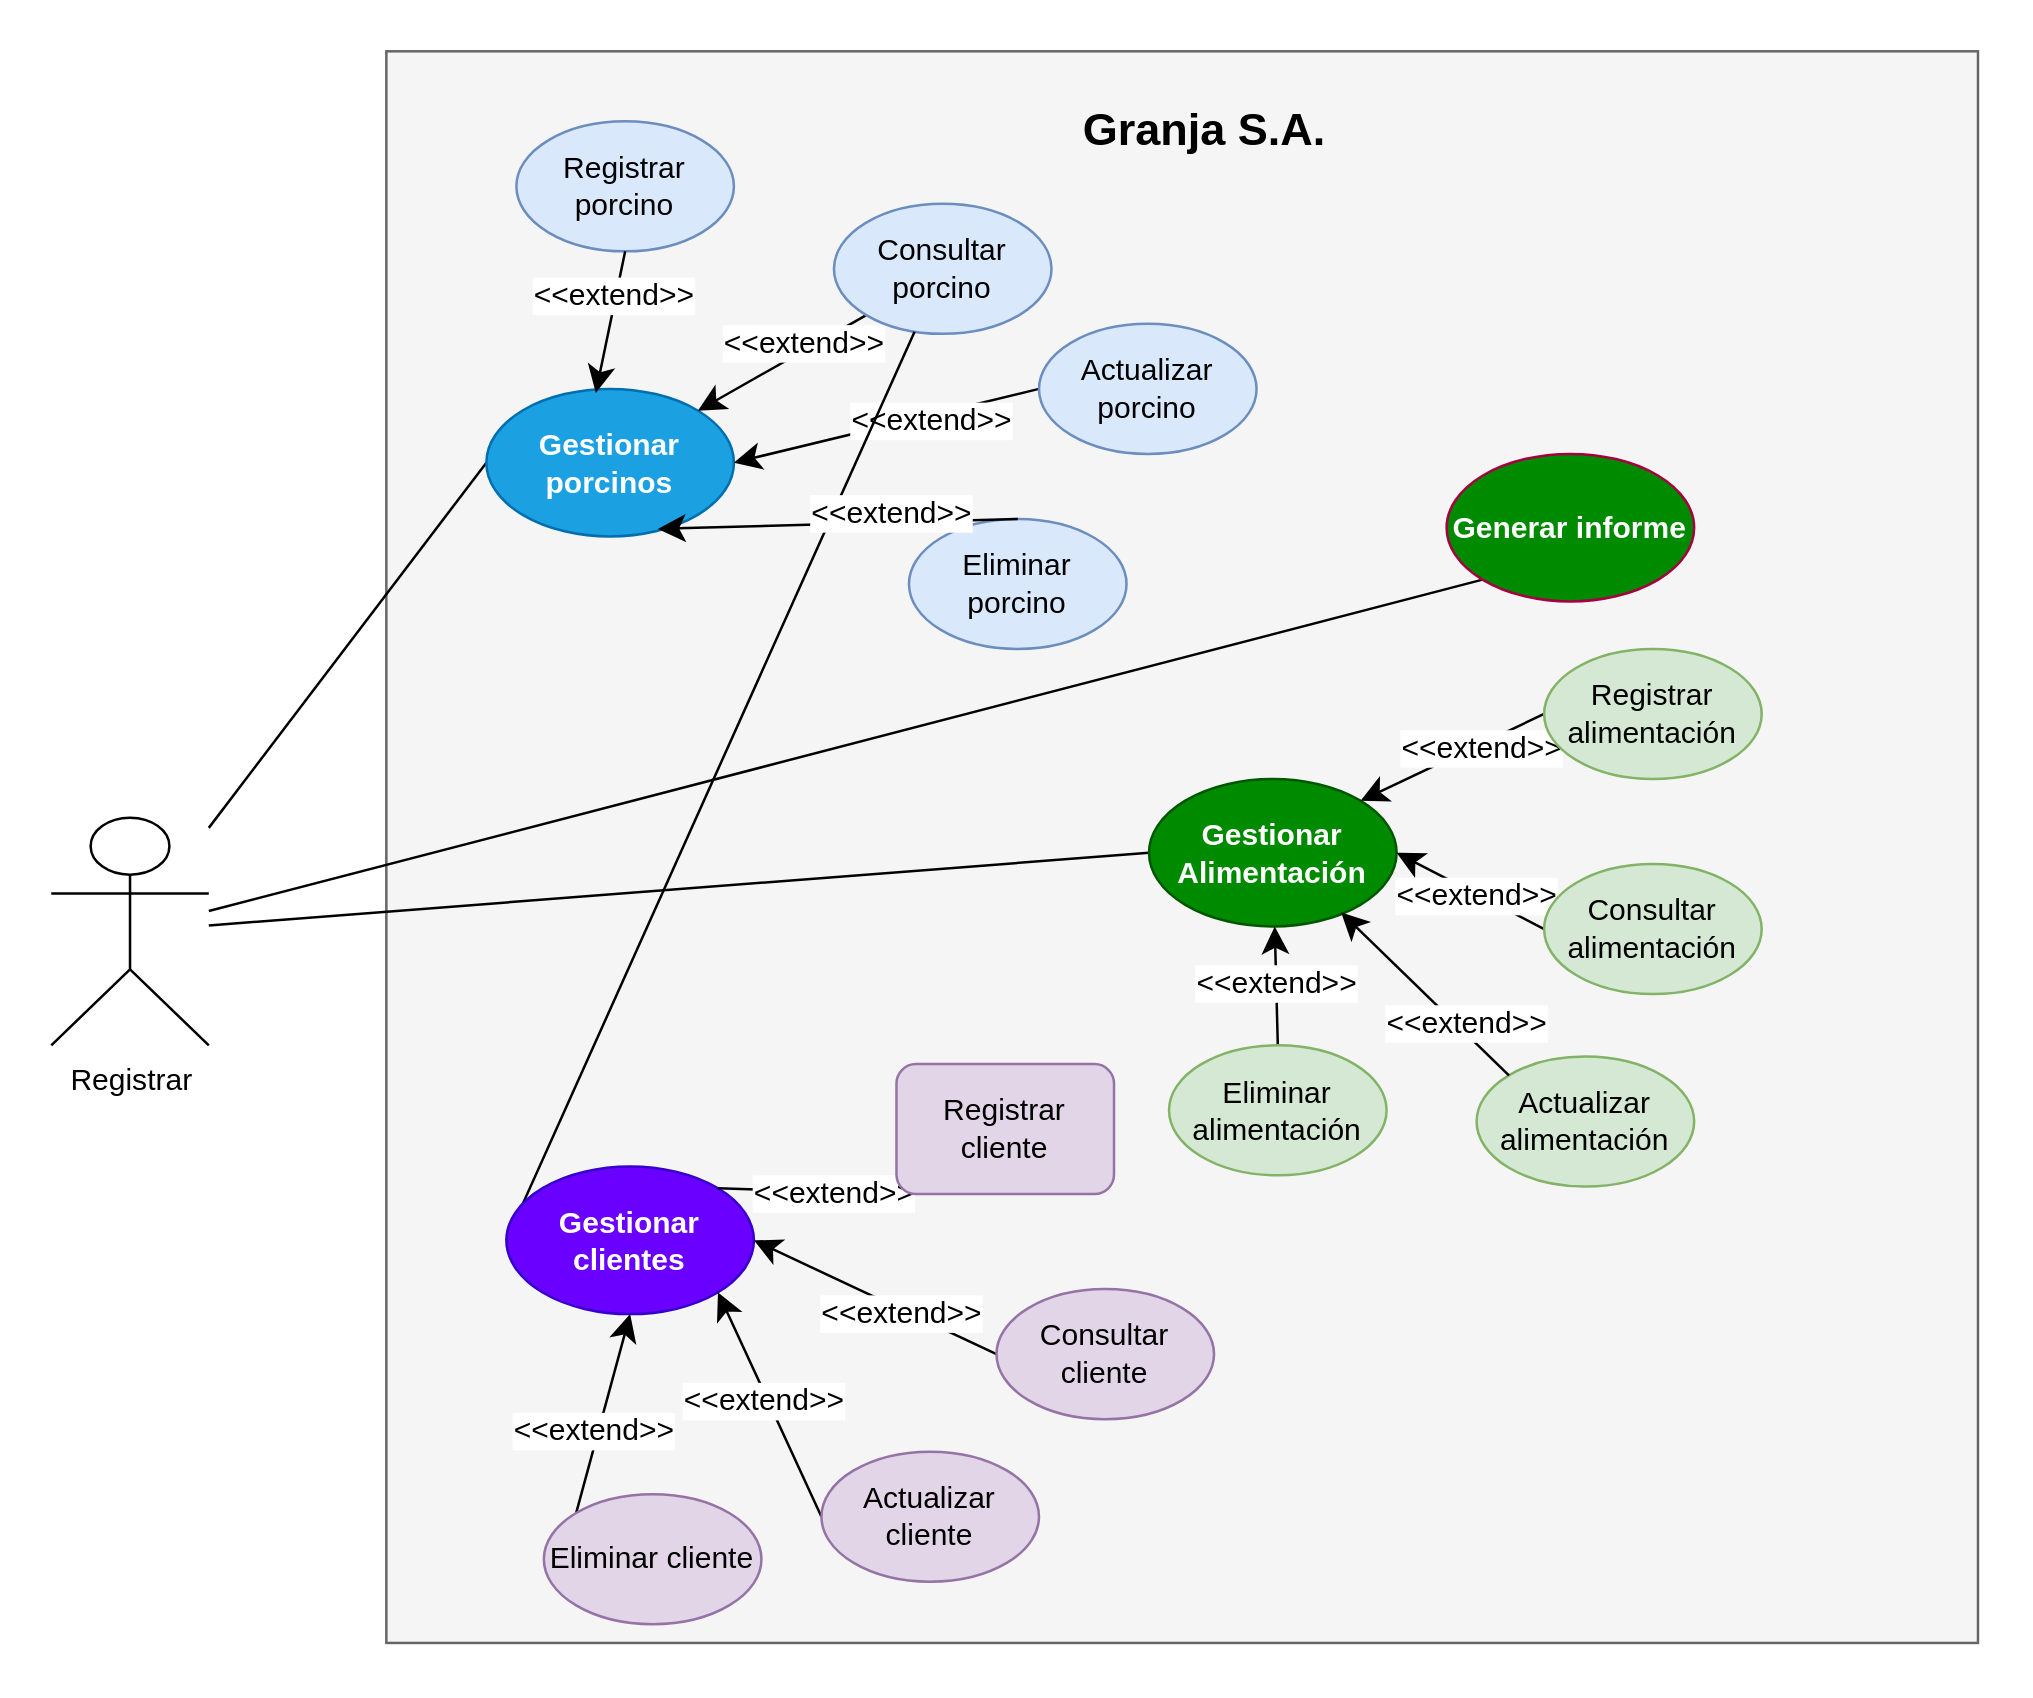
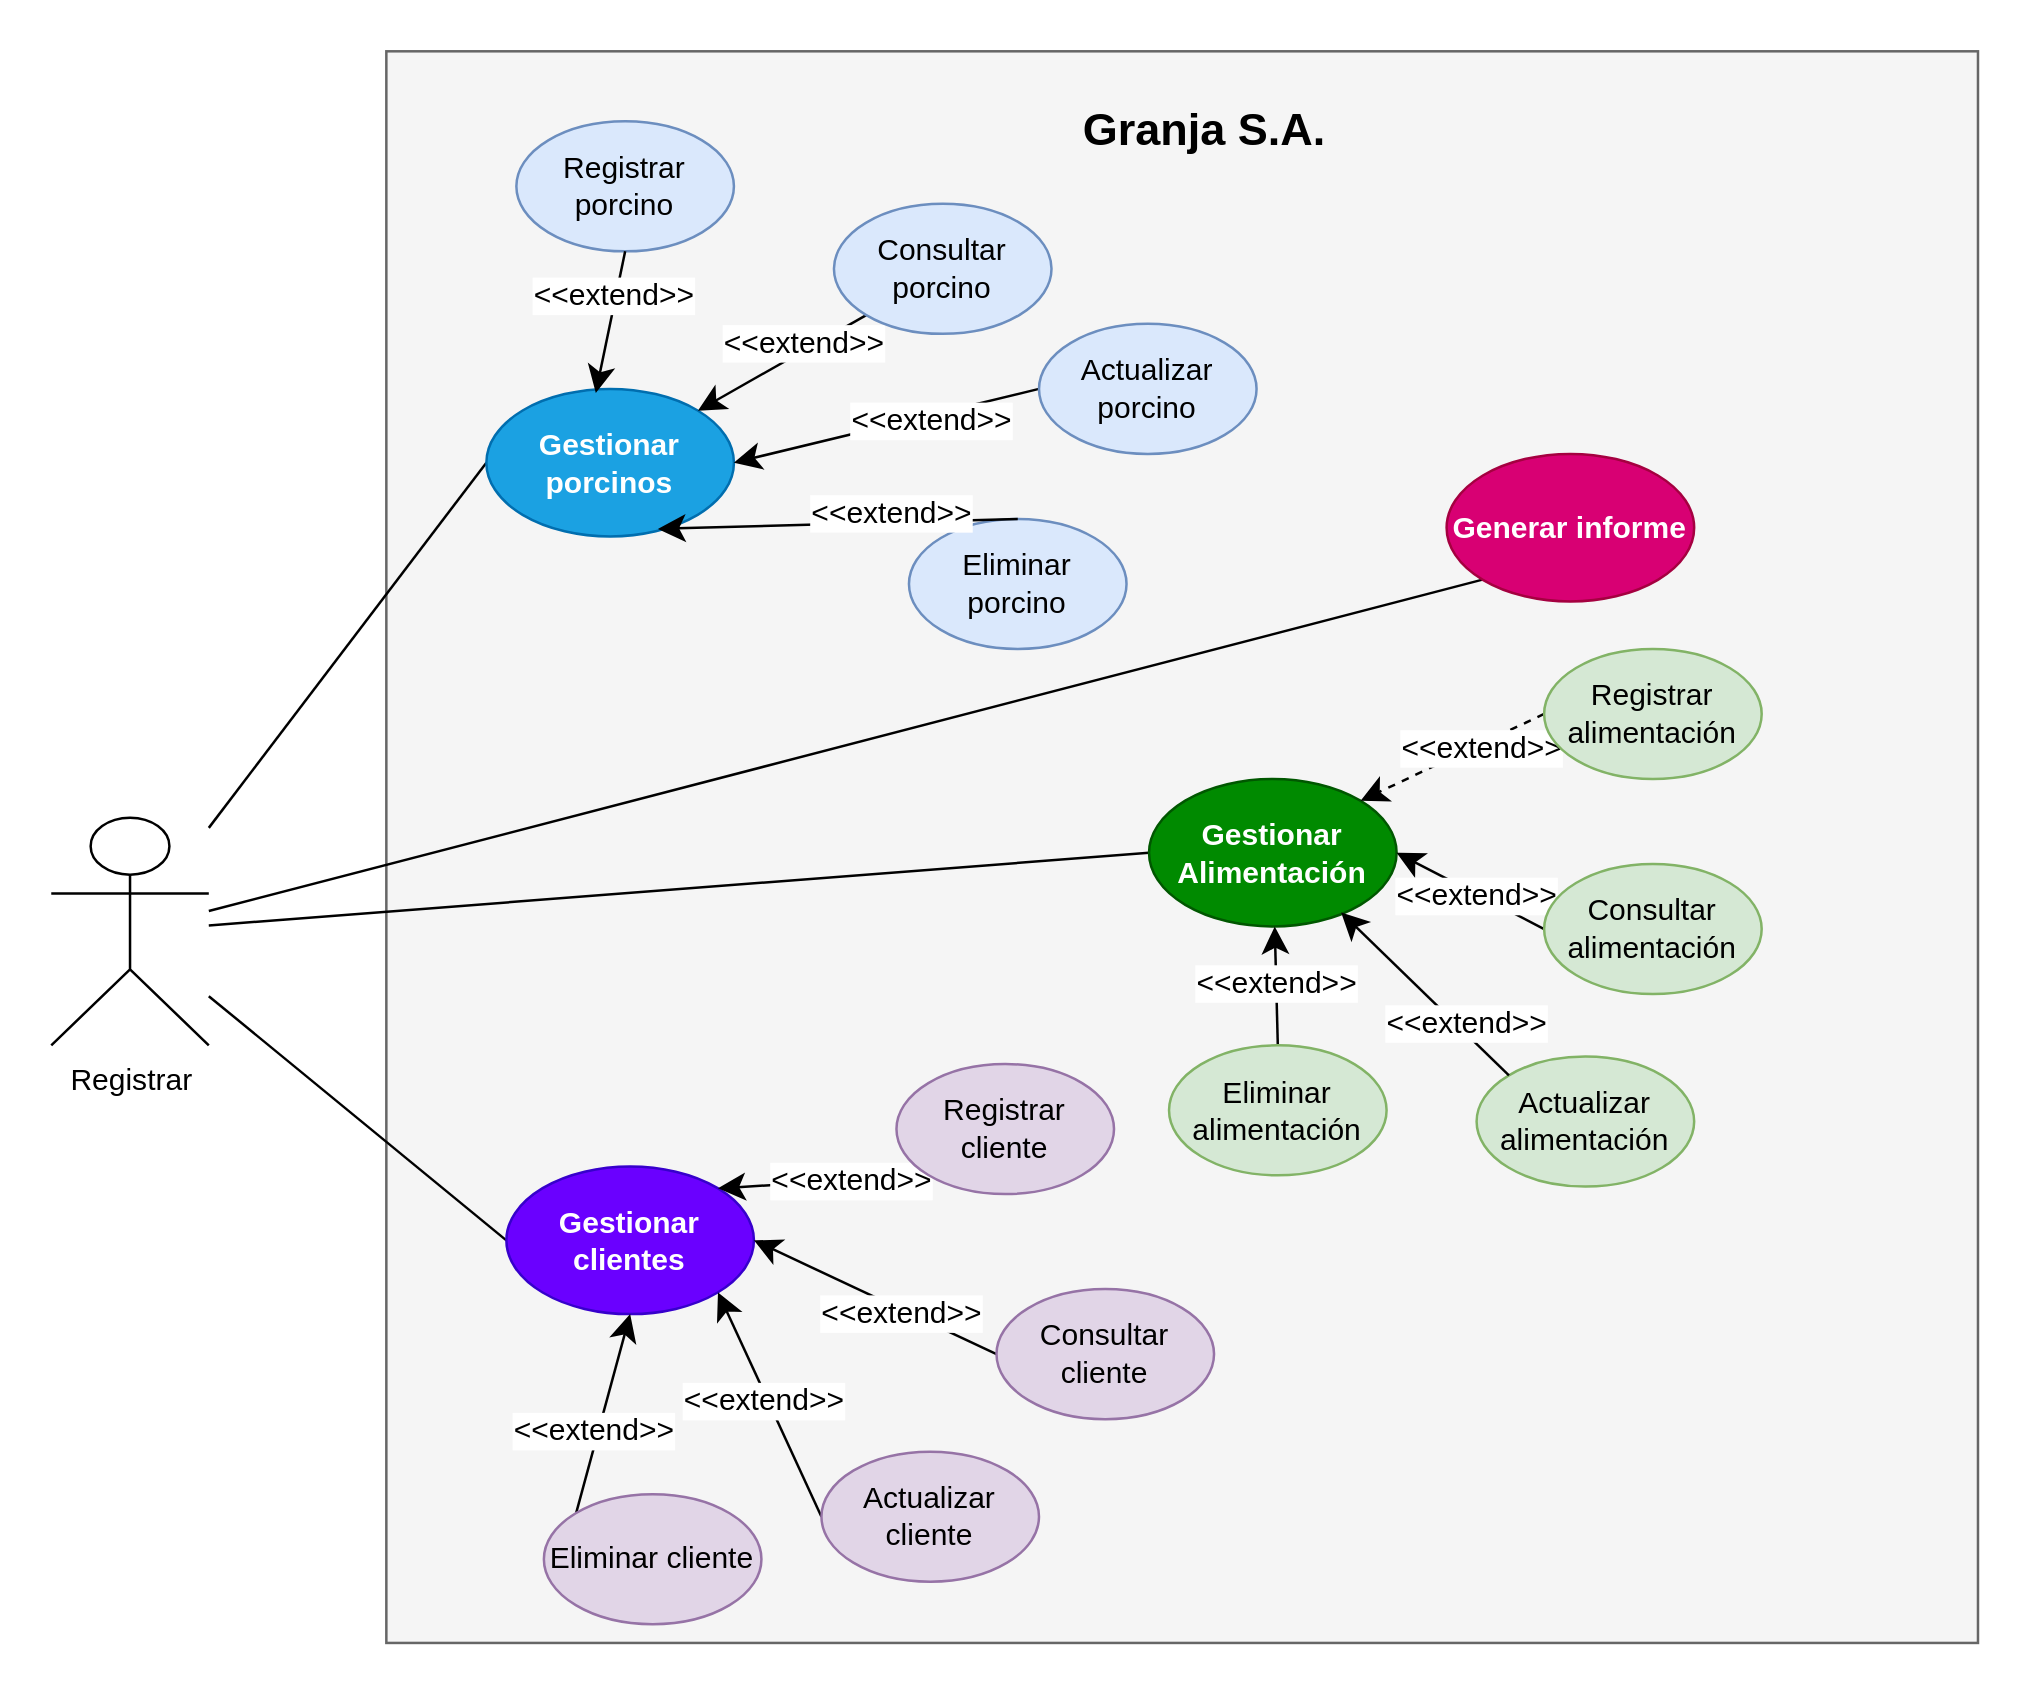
(1570, 528) -> (1570, 528)
(1406, 779) -> (1406, 779)
(593, 1048) -> (357, 1117)
(1005, 1129) -> (1005, 1129)
(807, 1191) -> (832, 1181)
